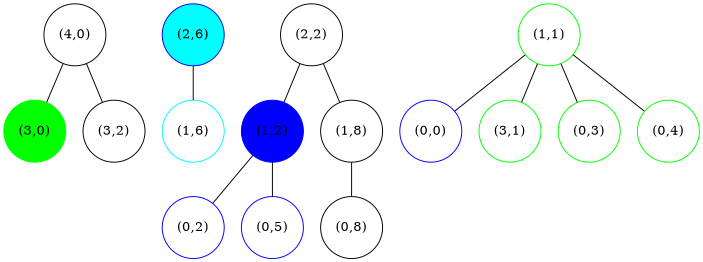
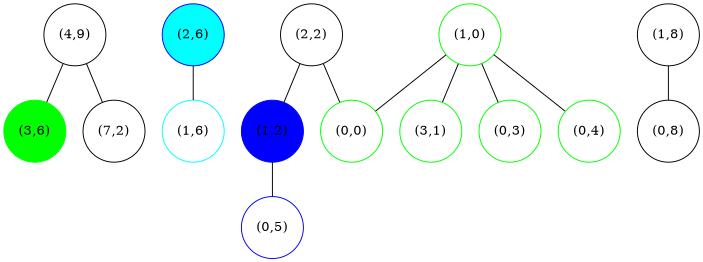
(75, 35) -> (75, 35)
(549, 35) -> (470, 35)
(332, 83) -> (332, 83)
(35, 131) -> (35, 131)
(114, 131) -> (114, 131)
(431, 131) -> (352, 131)
(193, 228) -> none
